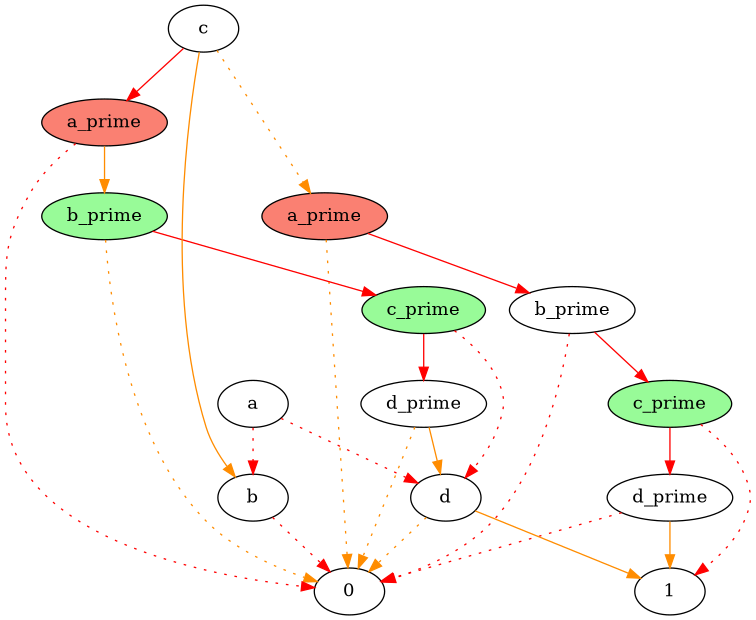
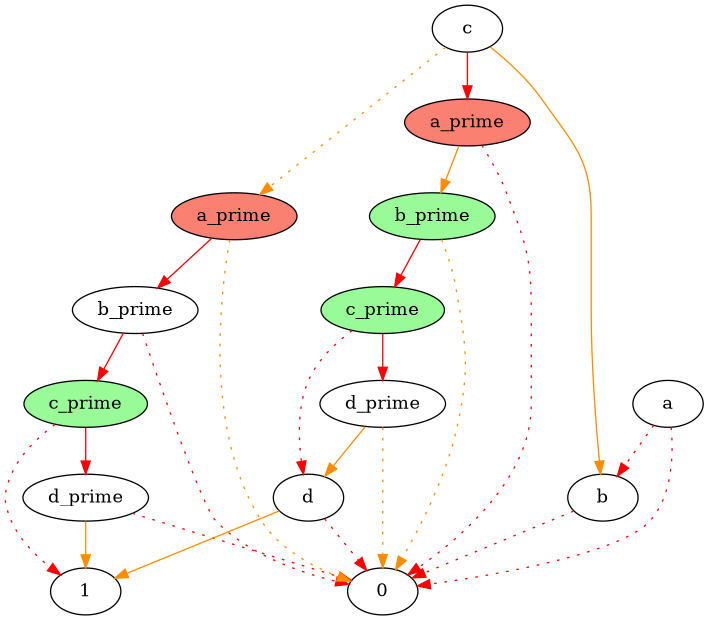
(350, 451) -> (591, 551)
(402, 540) -> (341, 539)
